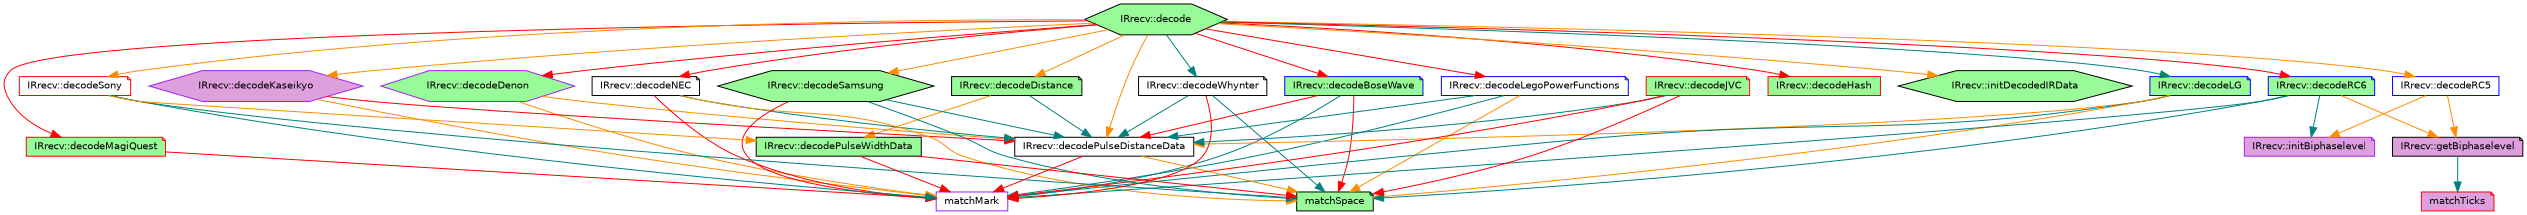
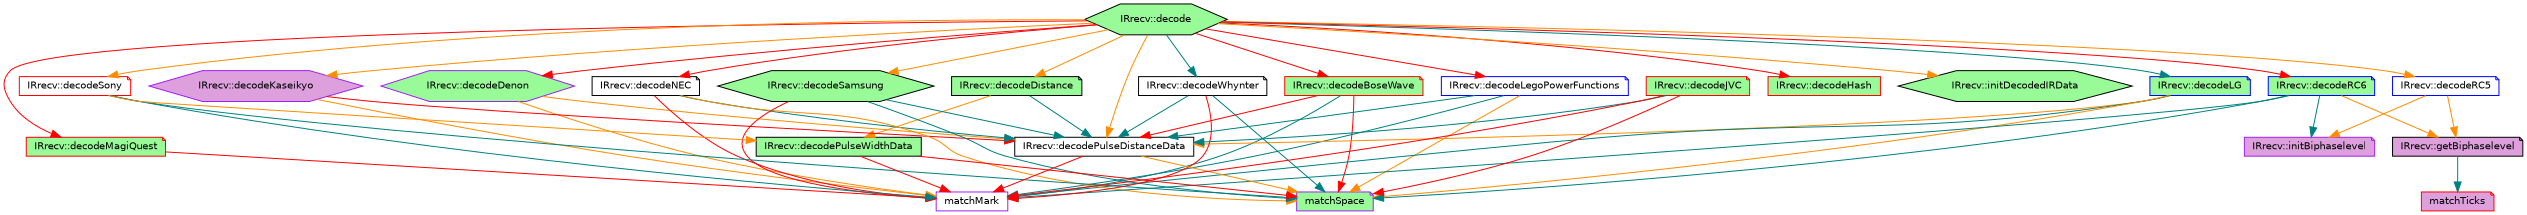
(1354, 86) -> (1354, 86)
(2446, 86) -> (2446, 86)
(1335, 201) -> (1335, 201)
